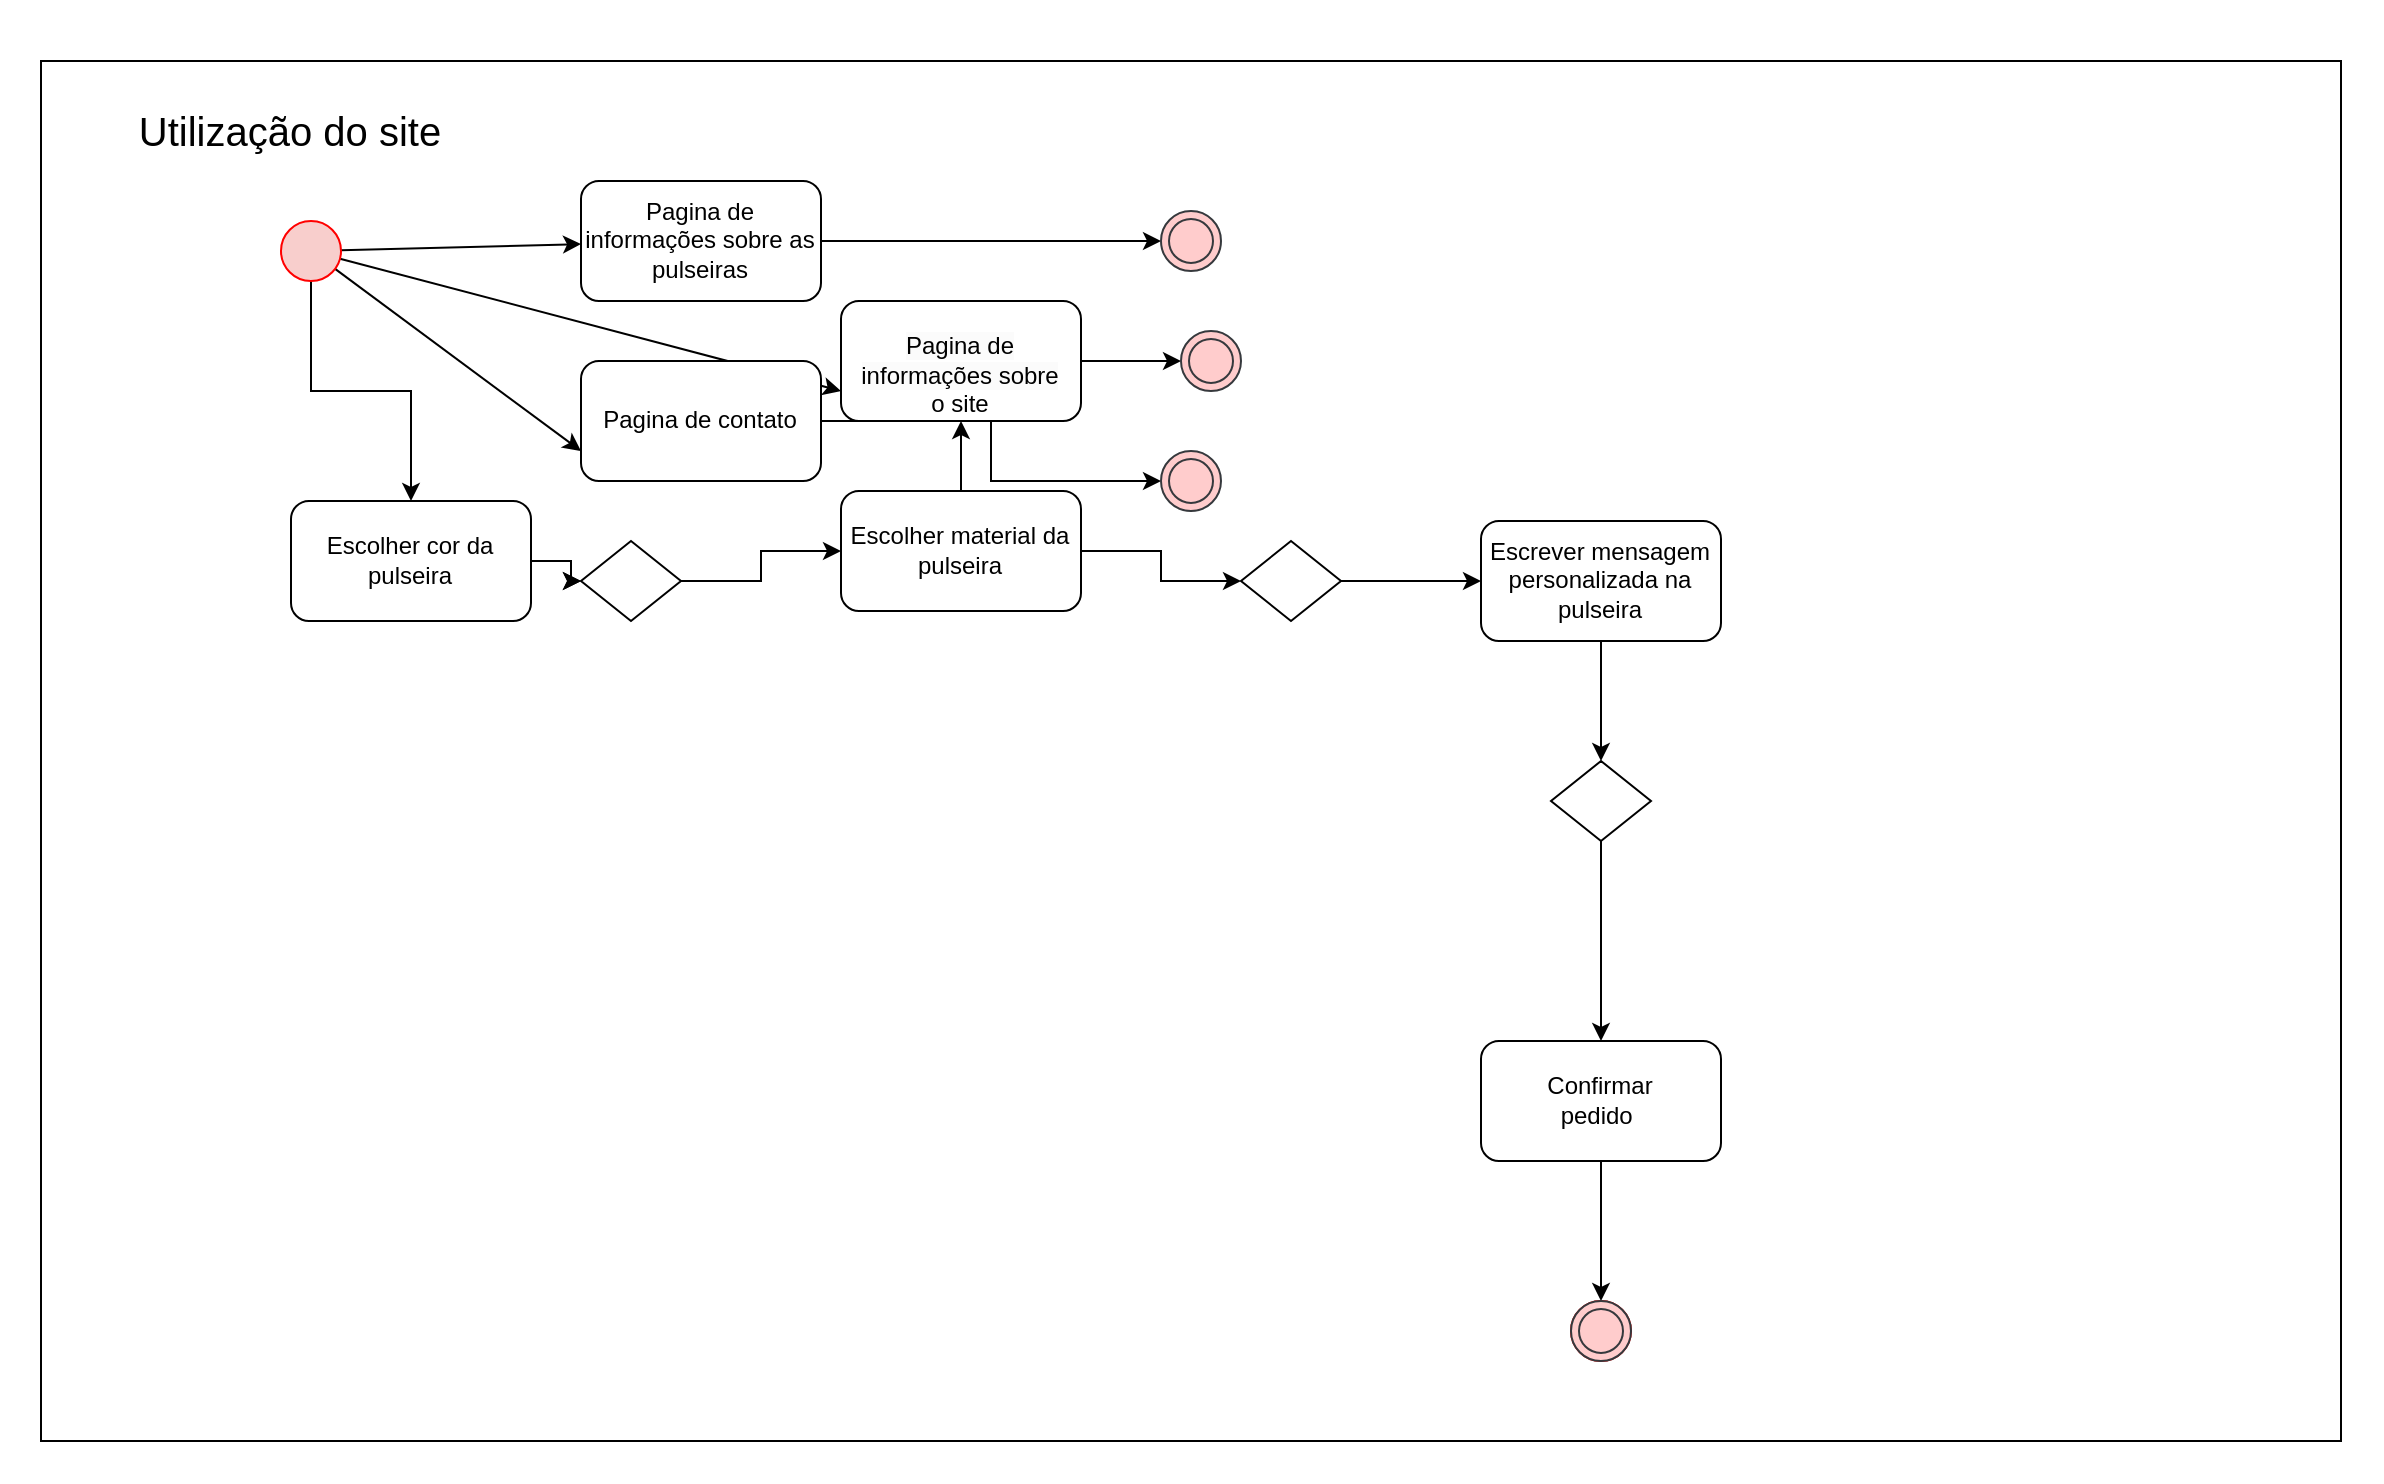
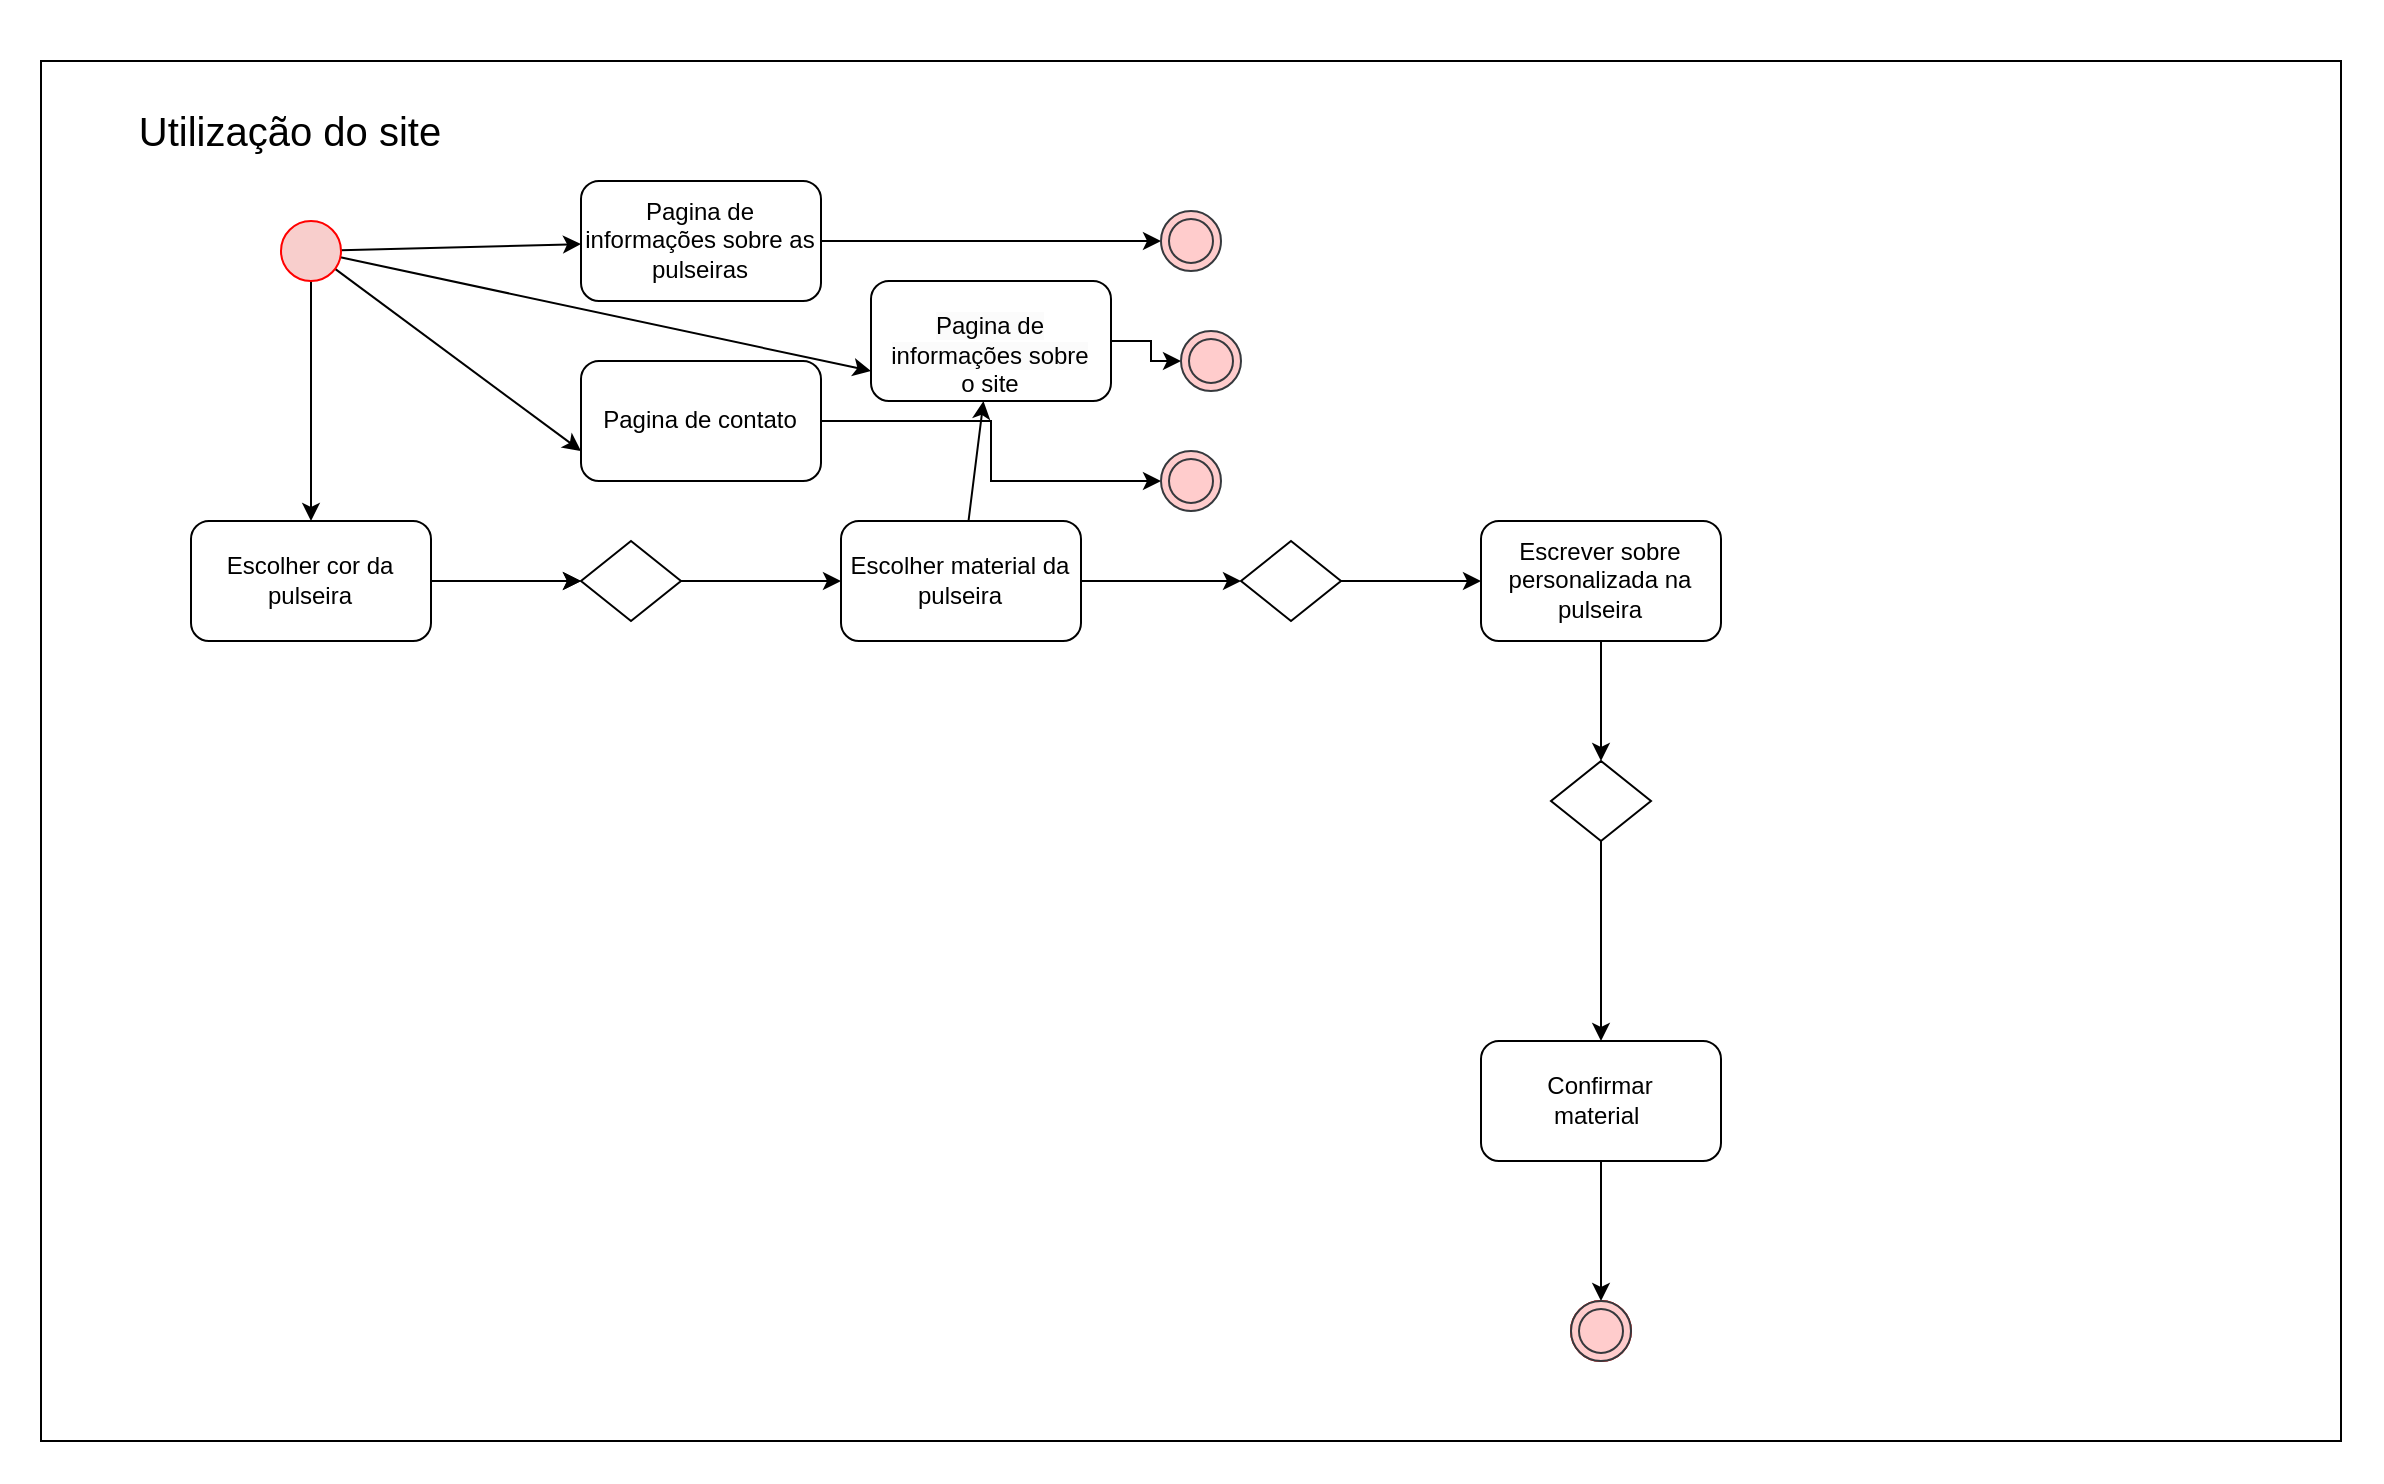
(961, 361) -> (991, 341)
(961, 551) -> (961, 581)
(411, 561) -> (311, 581)
(1601, 581) -> (1601, 581)
(1601, 1101) -> (1601, 1101)
